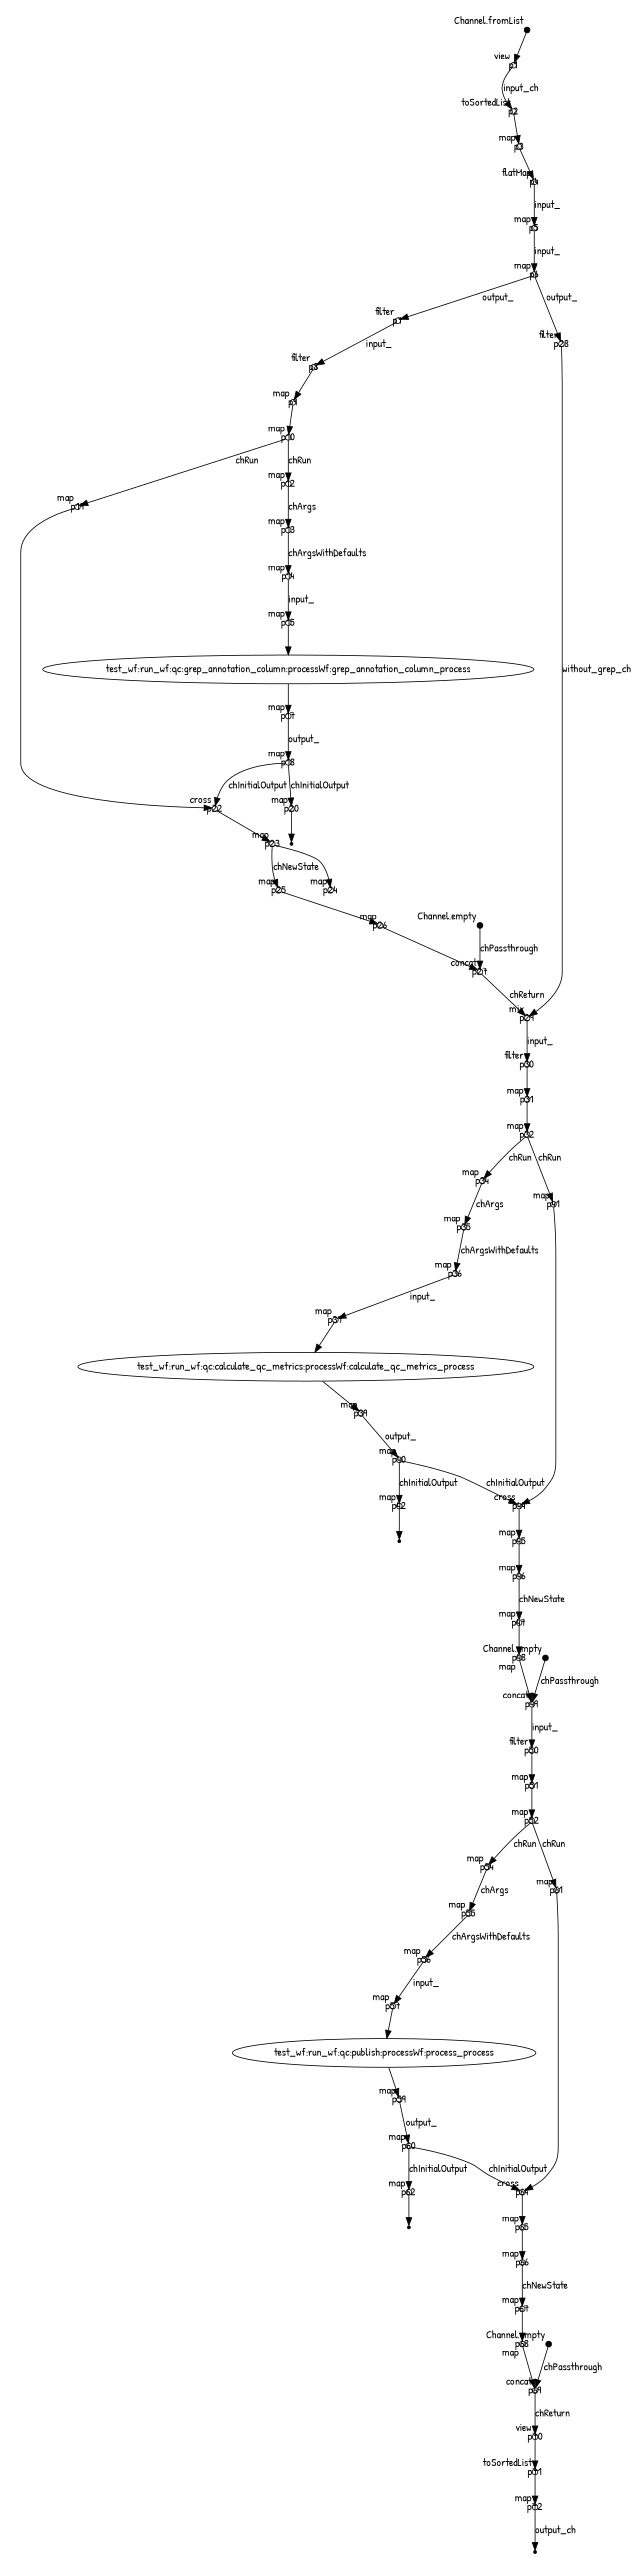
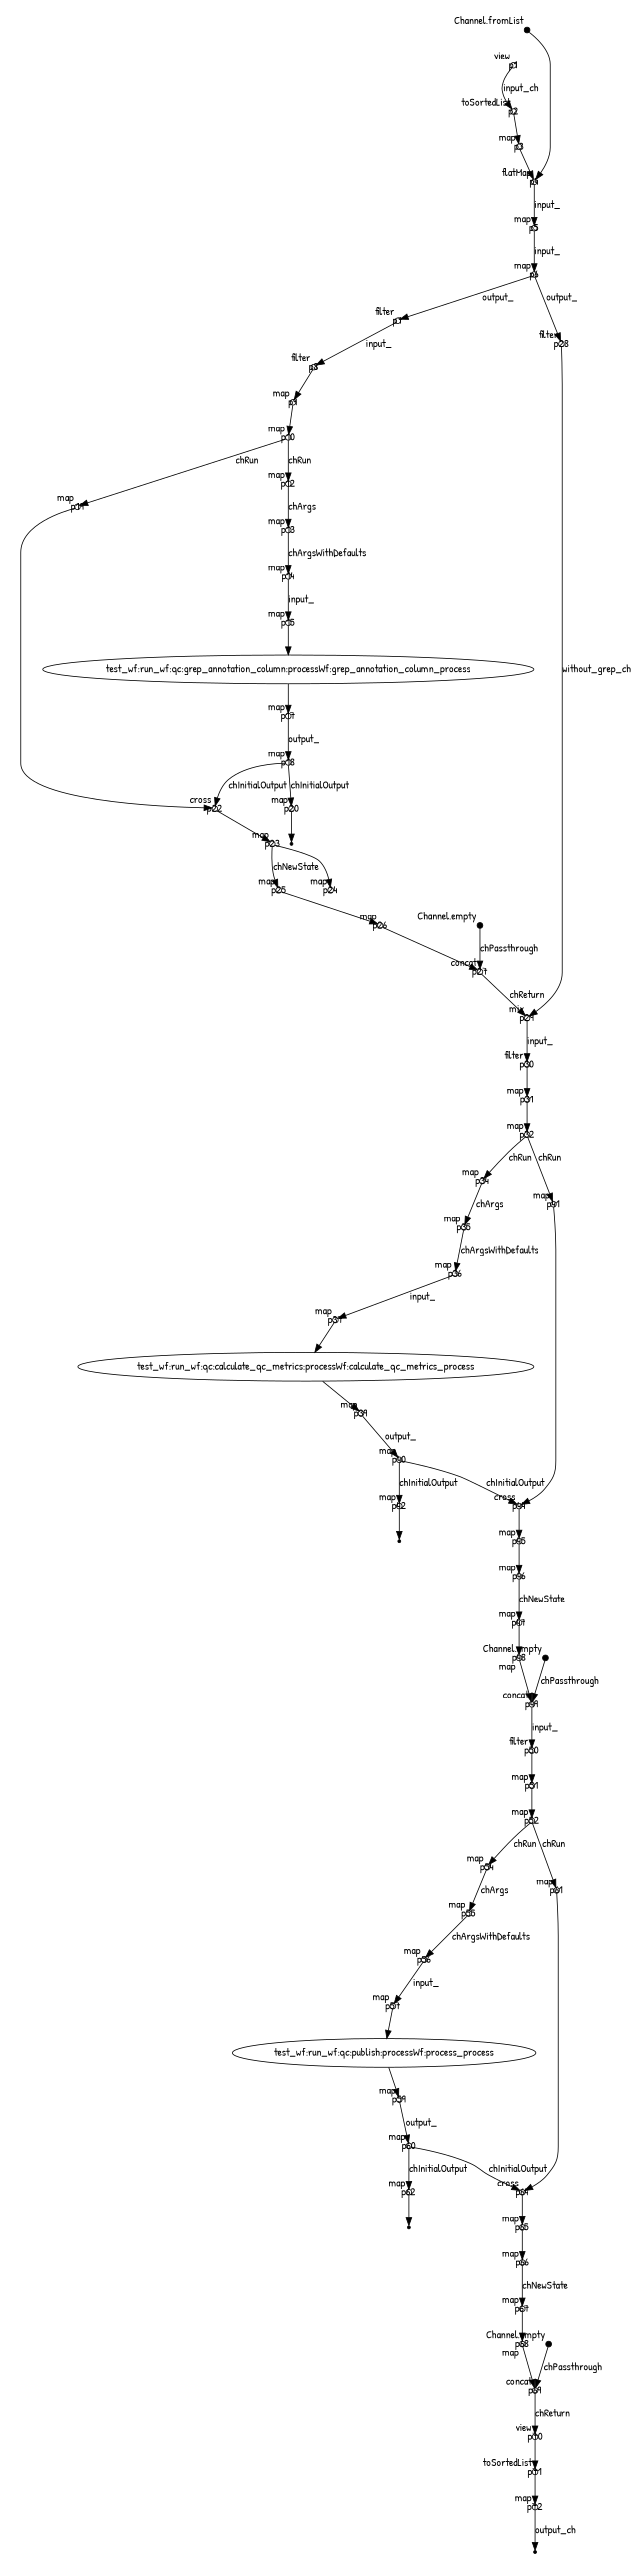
(522, 44) -> (550, 100)
